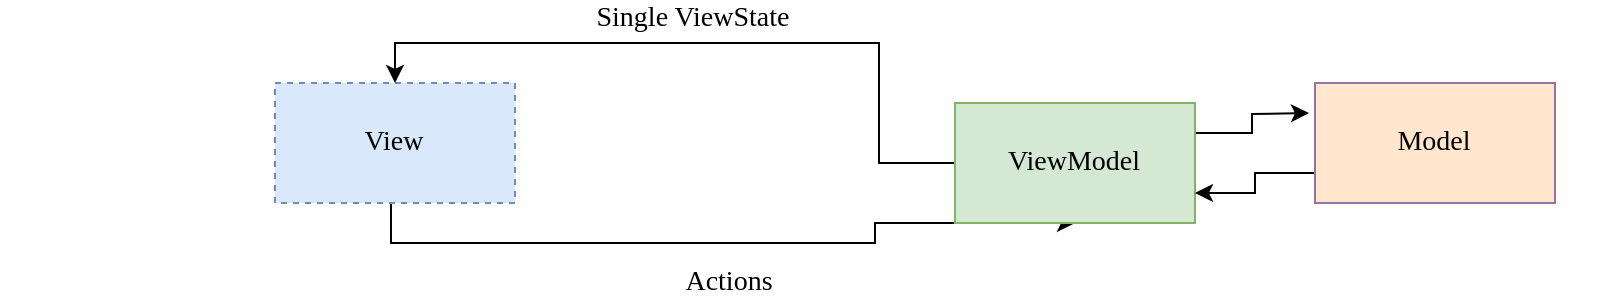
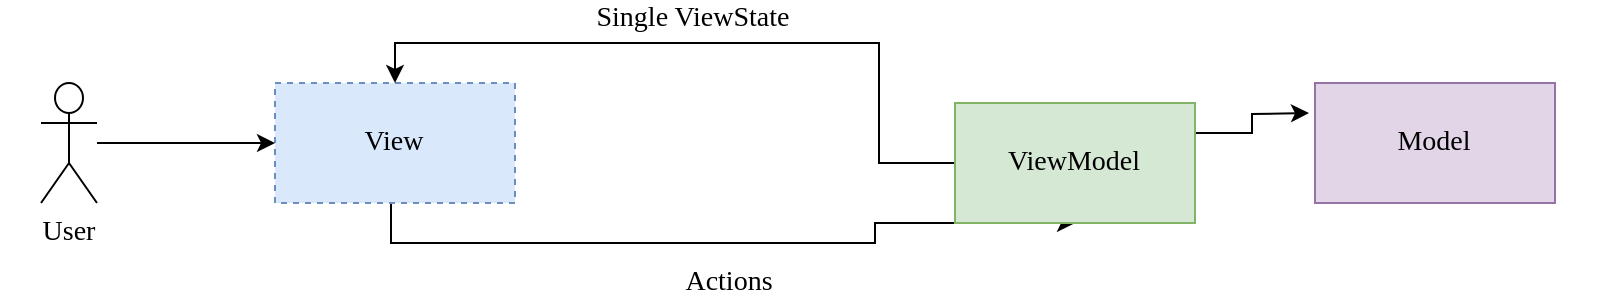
none -> (69, 143)
none -> (179, 143)
(1435, 143) -> (1435, 143)
(1255, 176) -> none
